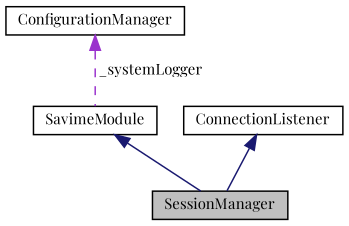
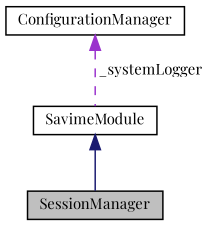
(263, 120) -> none
